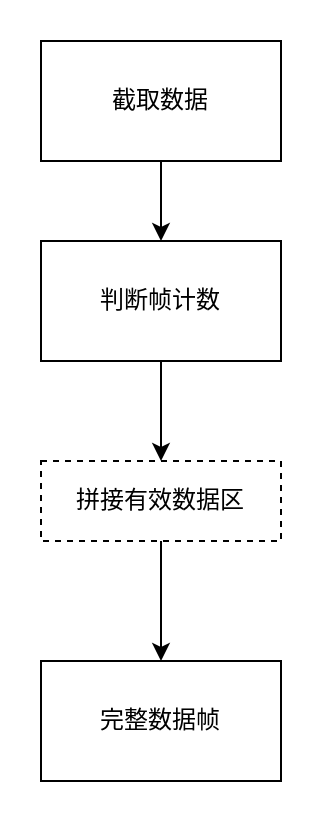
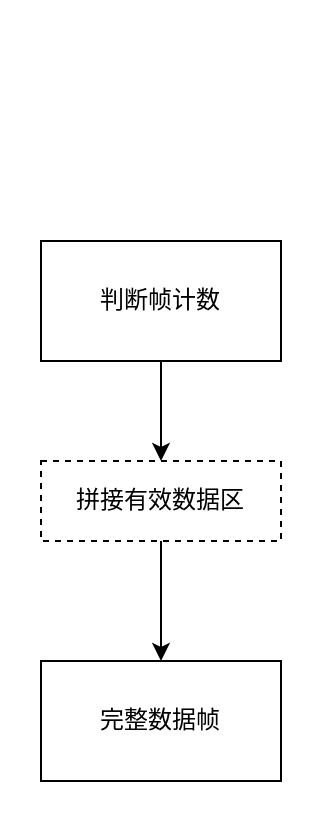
(161, 101) -> none
(161, 194) -> none
